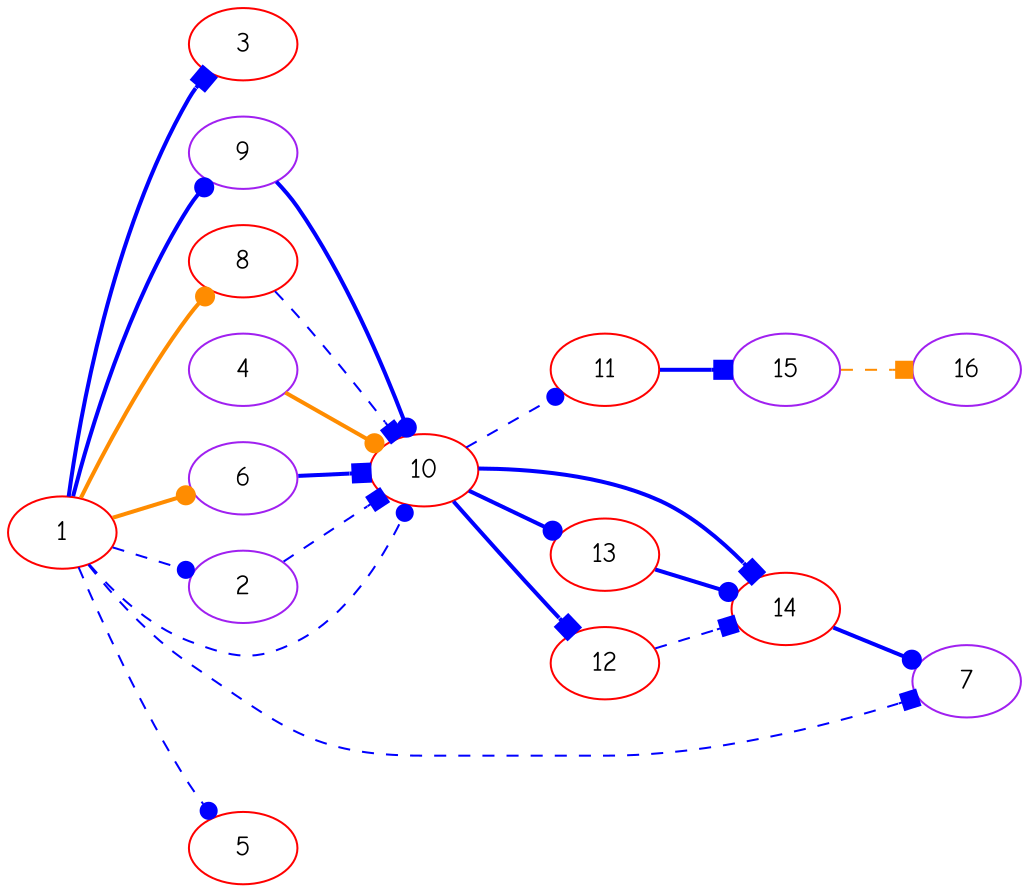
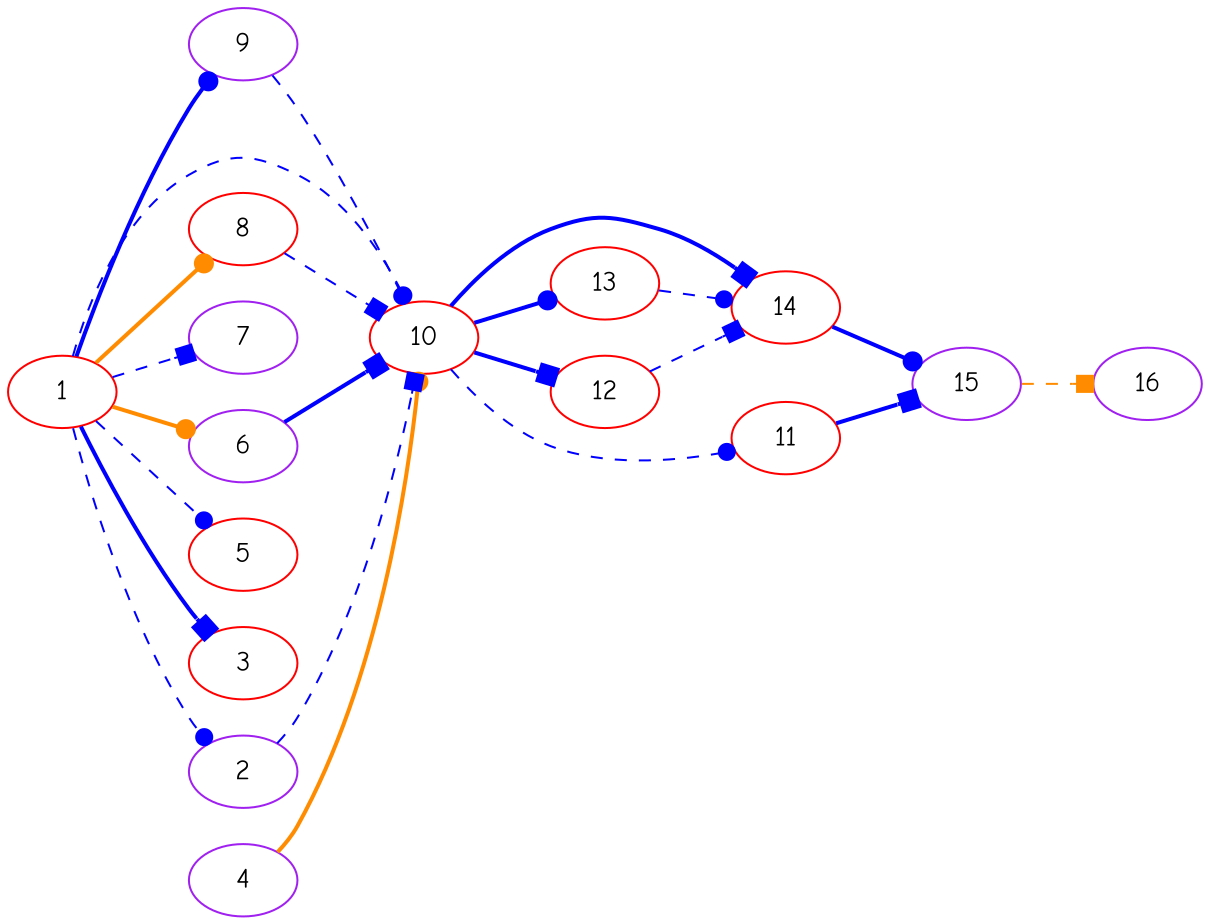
(349, 296) -> (341, 179)
(688, 579) -> (687, 294)
(869, 642) -> (869, 342)
